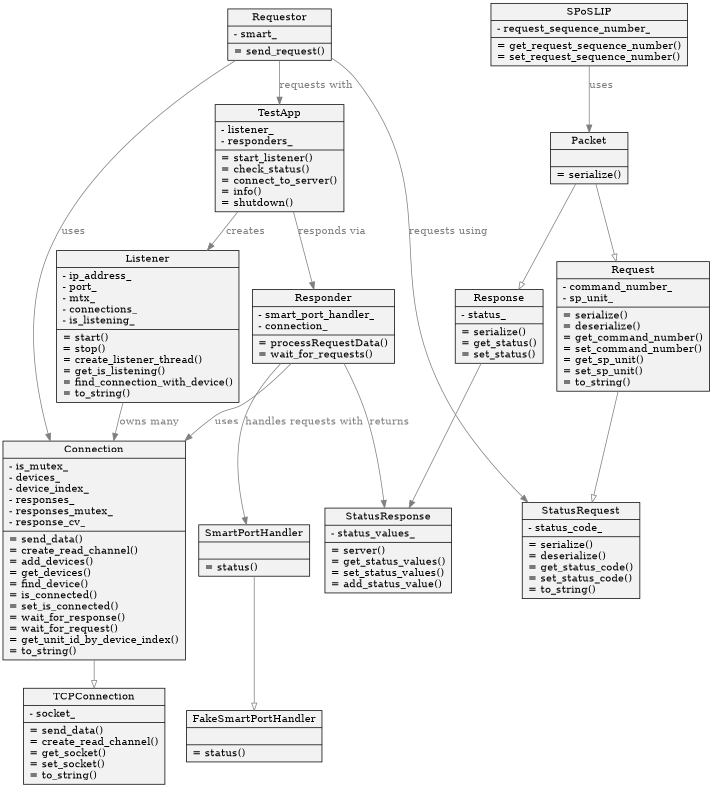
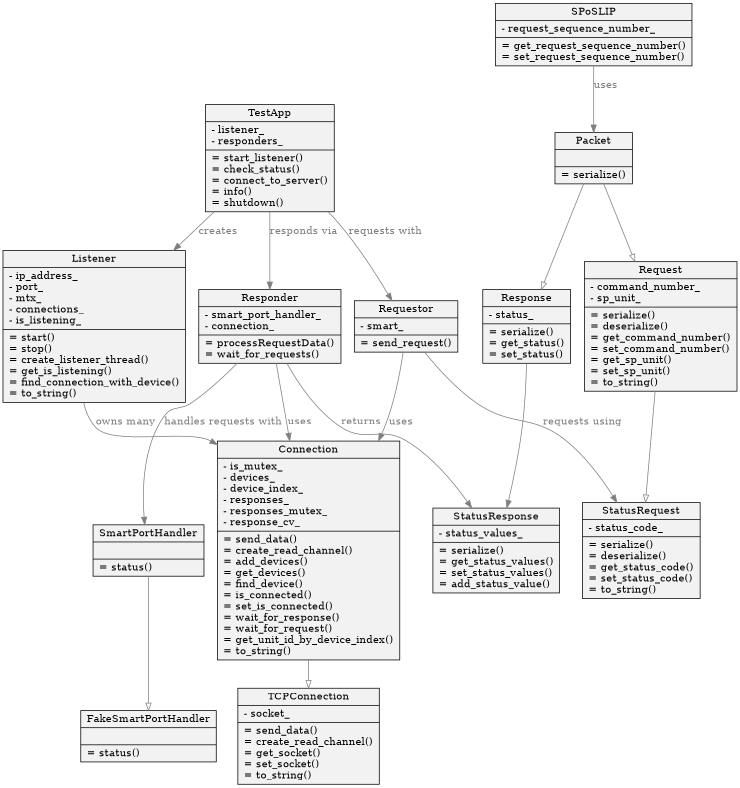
(280, 79) -> (360, 251)
(358, 551) -> (472, 551)
